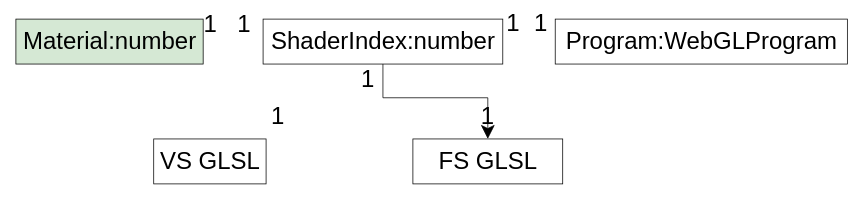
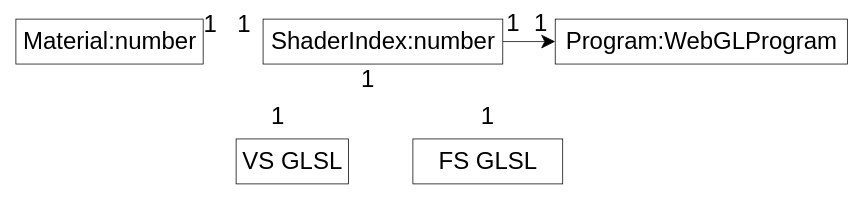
(109, 42) -> (109, 42)
(439, 98) -> (524, 42)
(210, 162) -> (292, 162)
